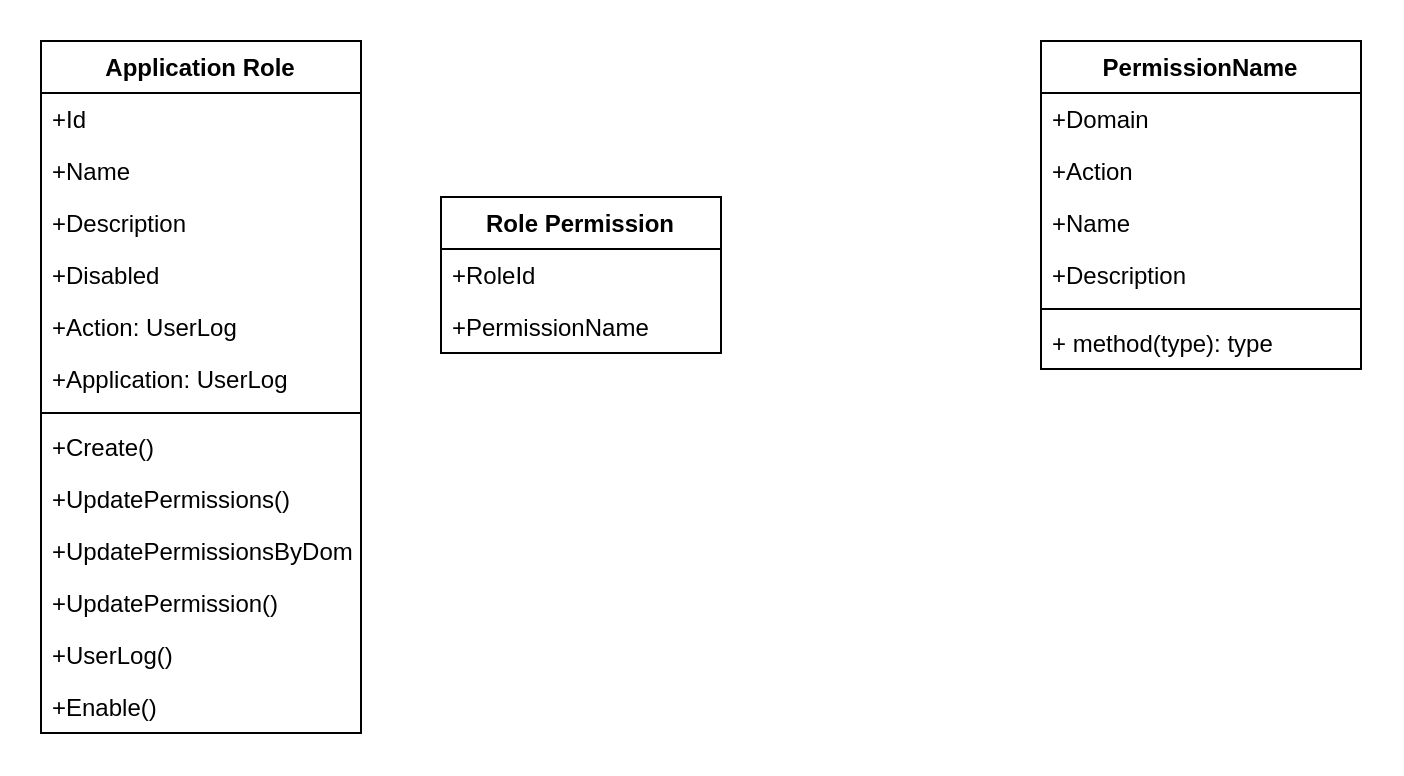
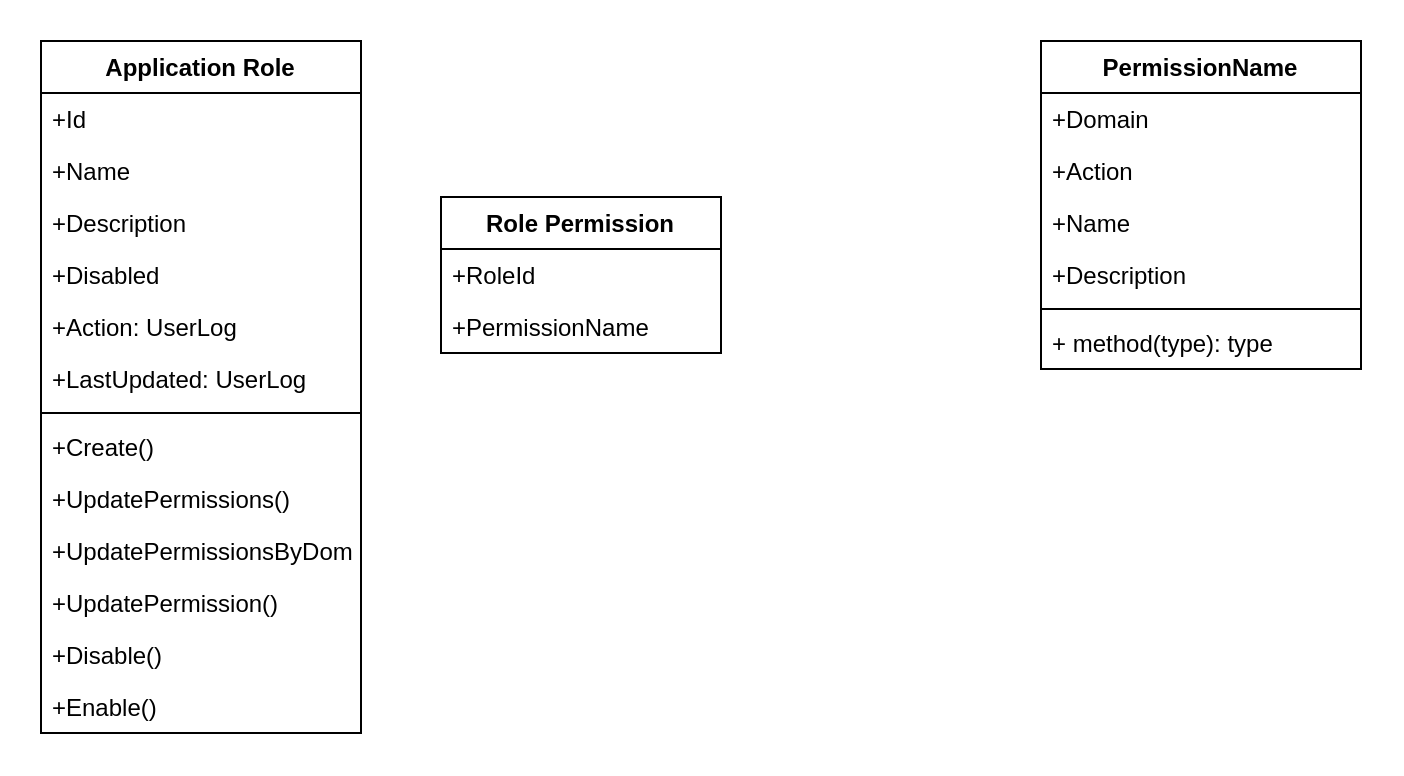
(178, 380) -> (187, 380)
(119, 656) -> (113, 656)
